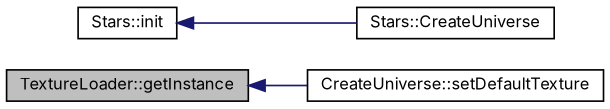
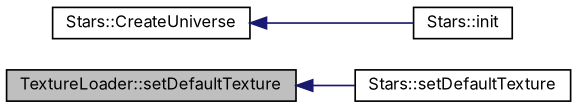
(275, 23) -> (340, 23)
(127, 86) -> (151, 86)
(456, 86) -> (463, 86)
